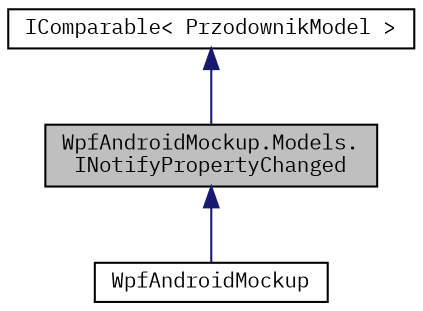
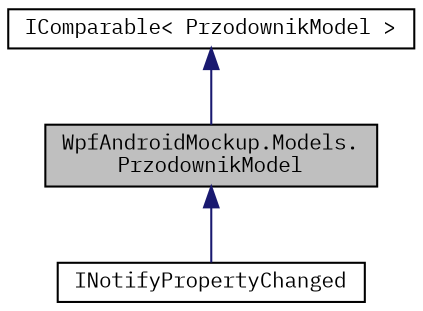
(211, 156) -> (211, 156)
(211, 282) -> (211, 282)
